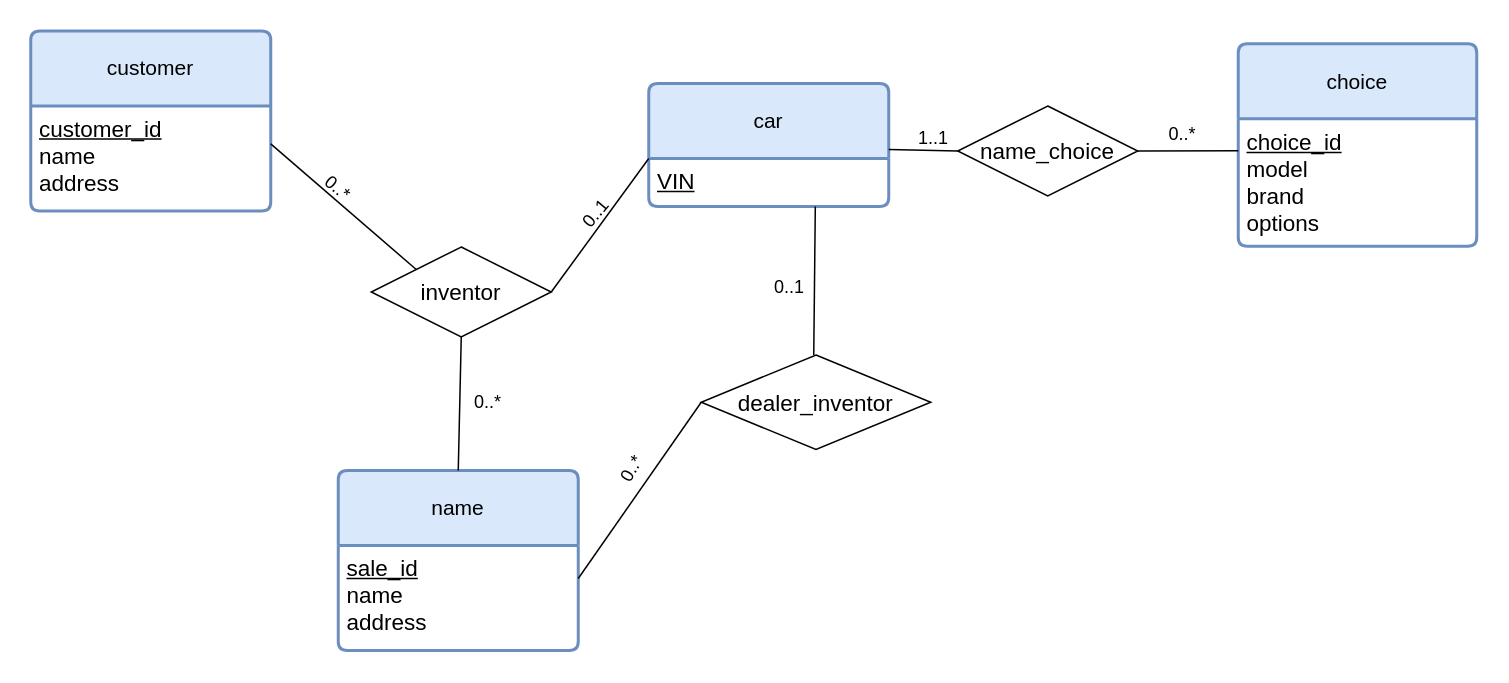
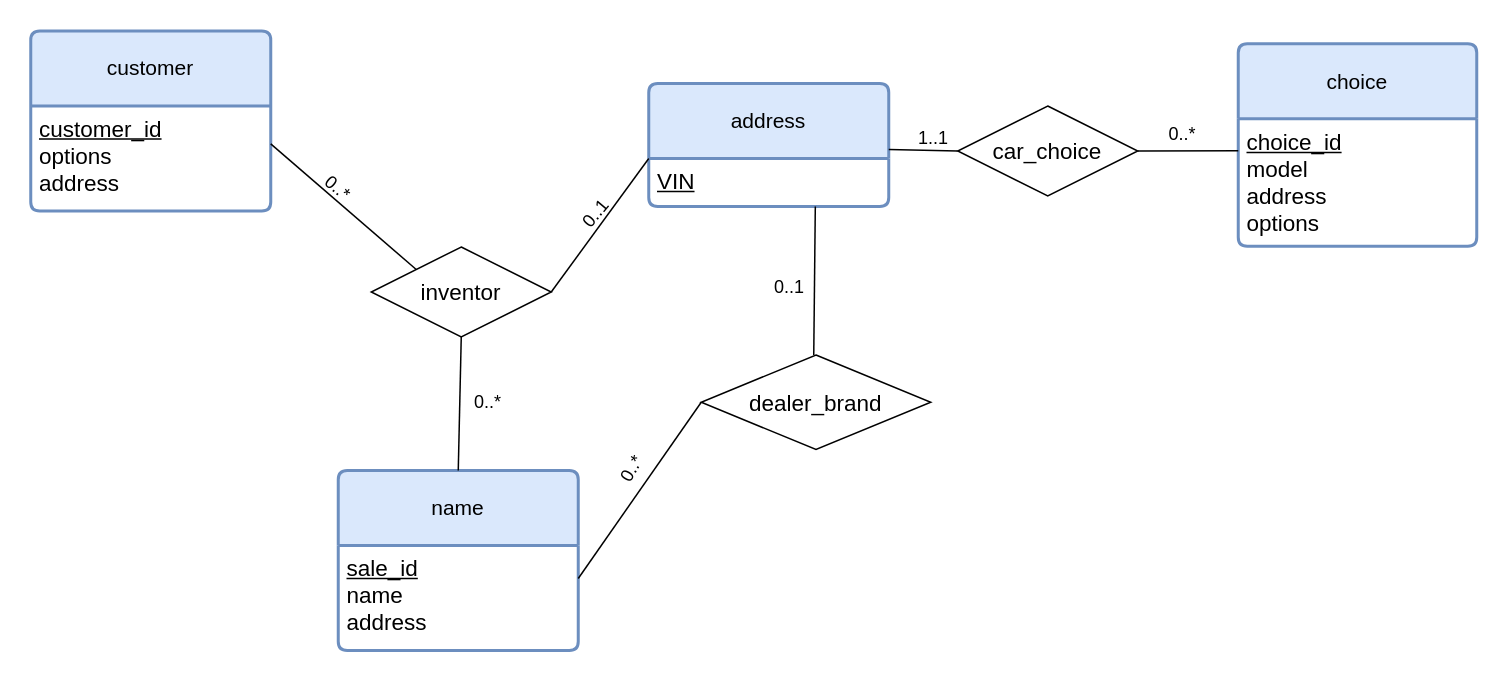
(769, 121) -> (769, 121)
(93, 149) -> (93, 149)
(1048, 151) -> (1048, 151)
(1288, 173) -> (1288, 173)
(816, 403) -> (816, 403)
